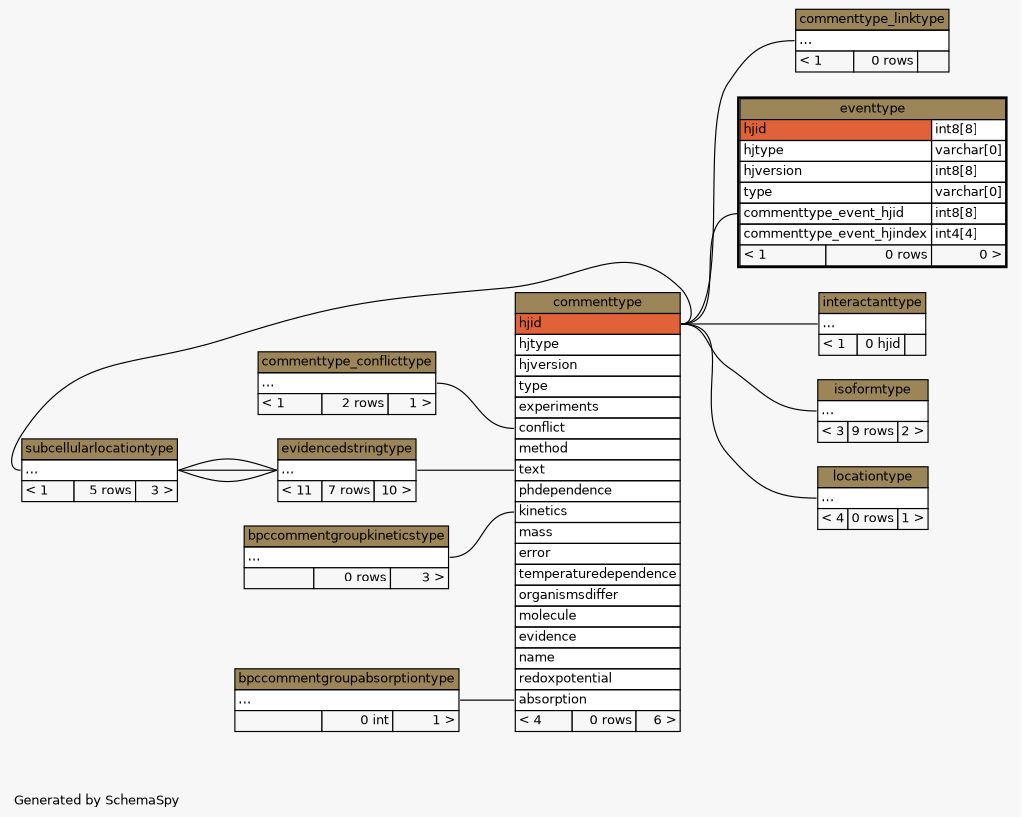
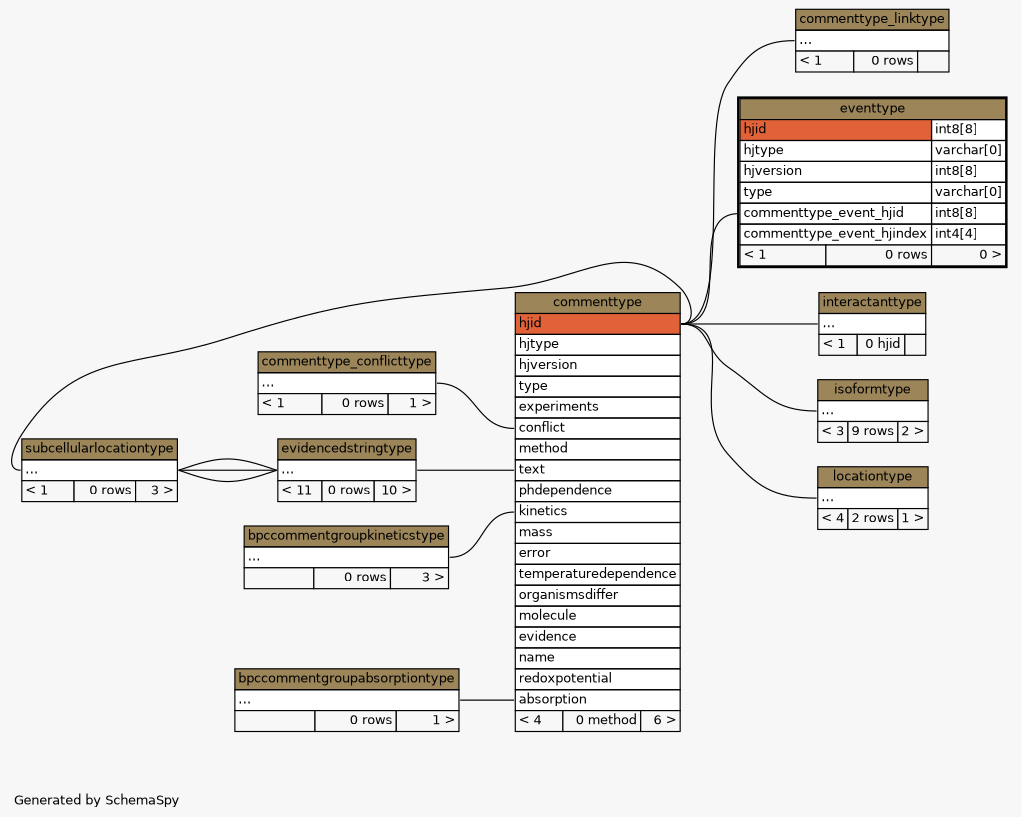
(363, 403) -> (363, 403)
(111, 491) -> (111, 491)
(349, 491) -> (349, 491)
(873, 518) -> (873, 518)
(375, 720) -> (371, 720)
(611, 720) -> (606, 720)
